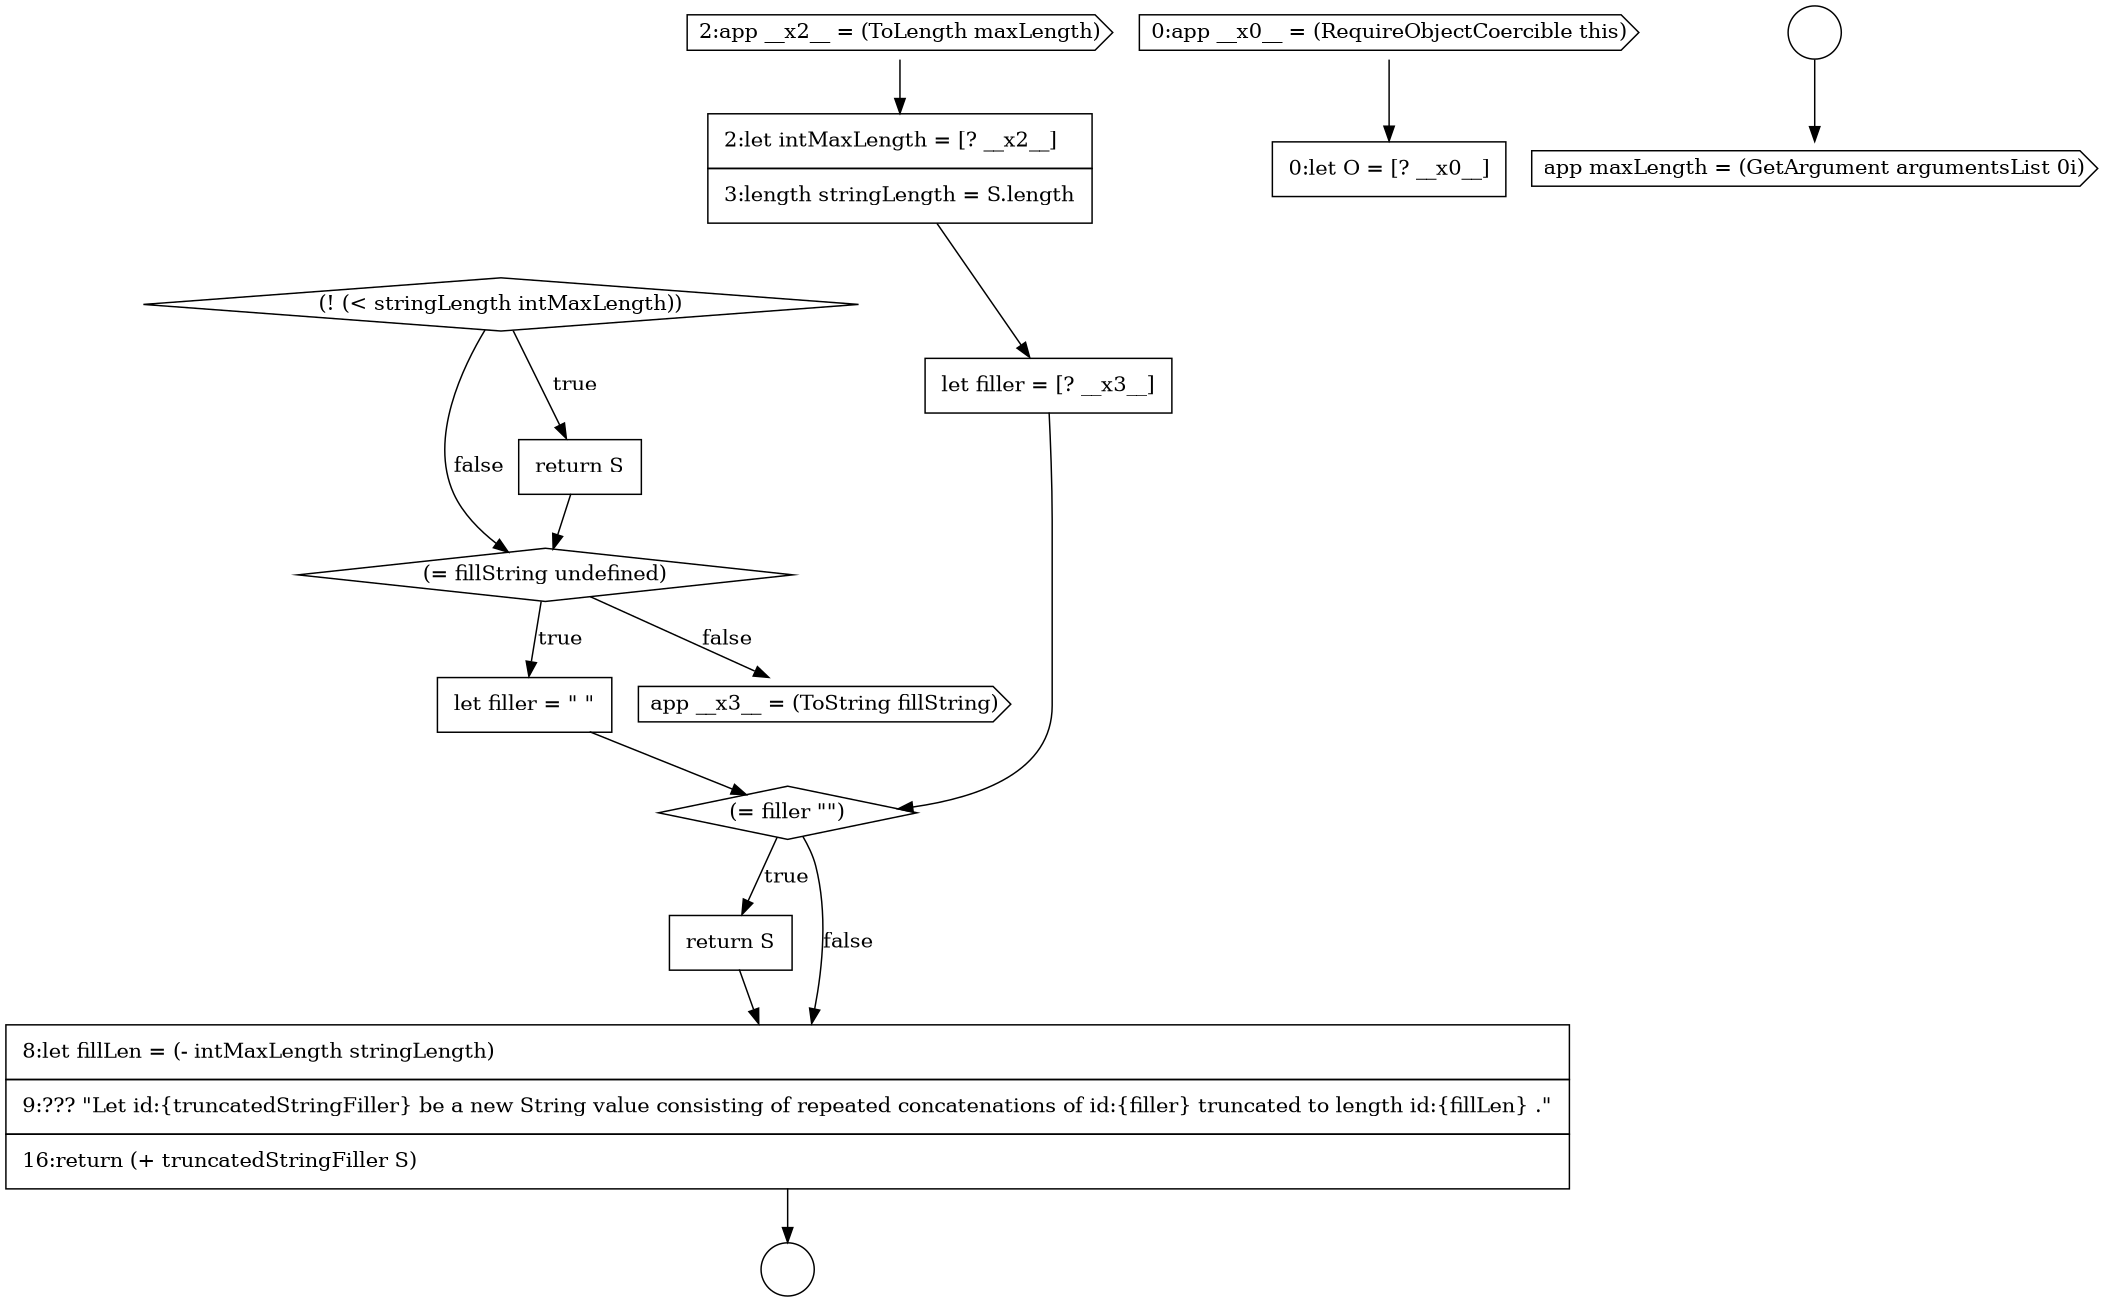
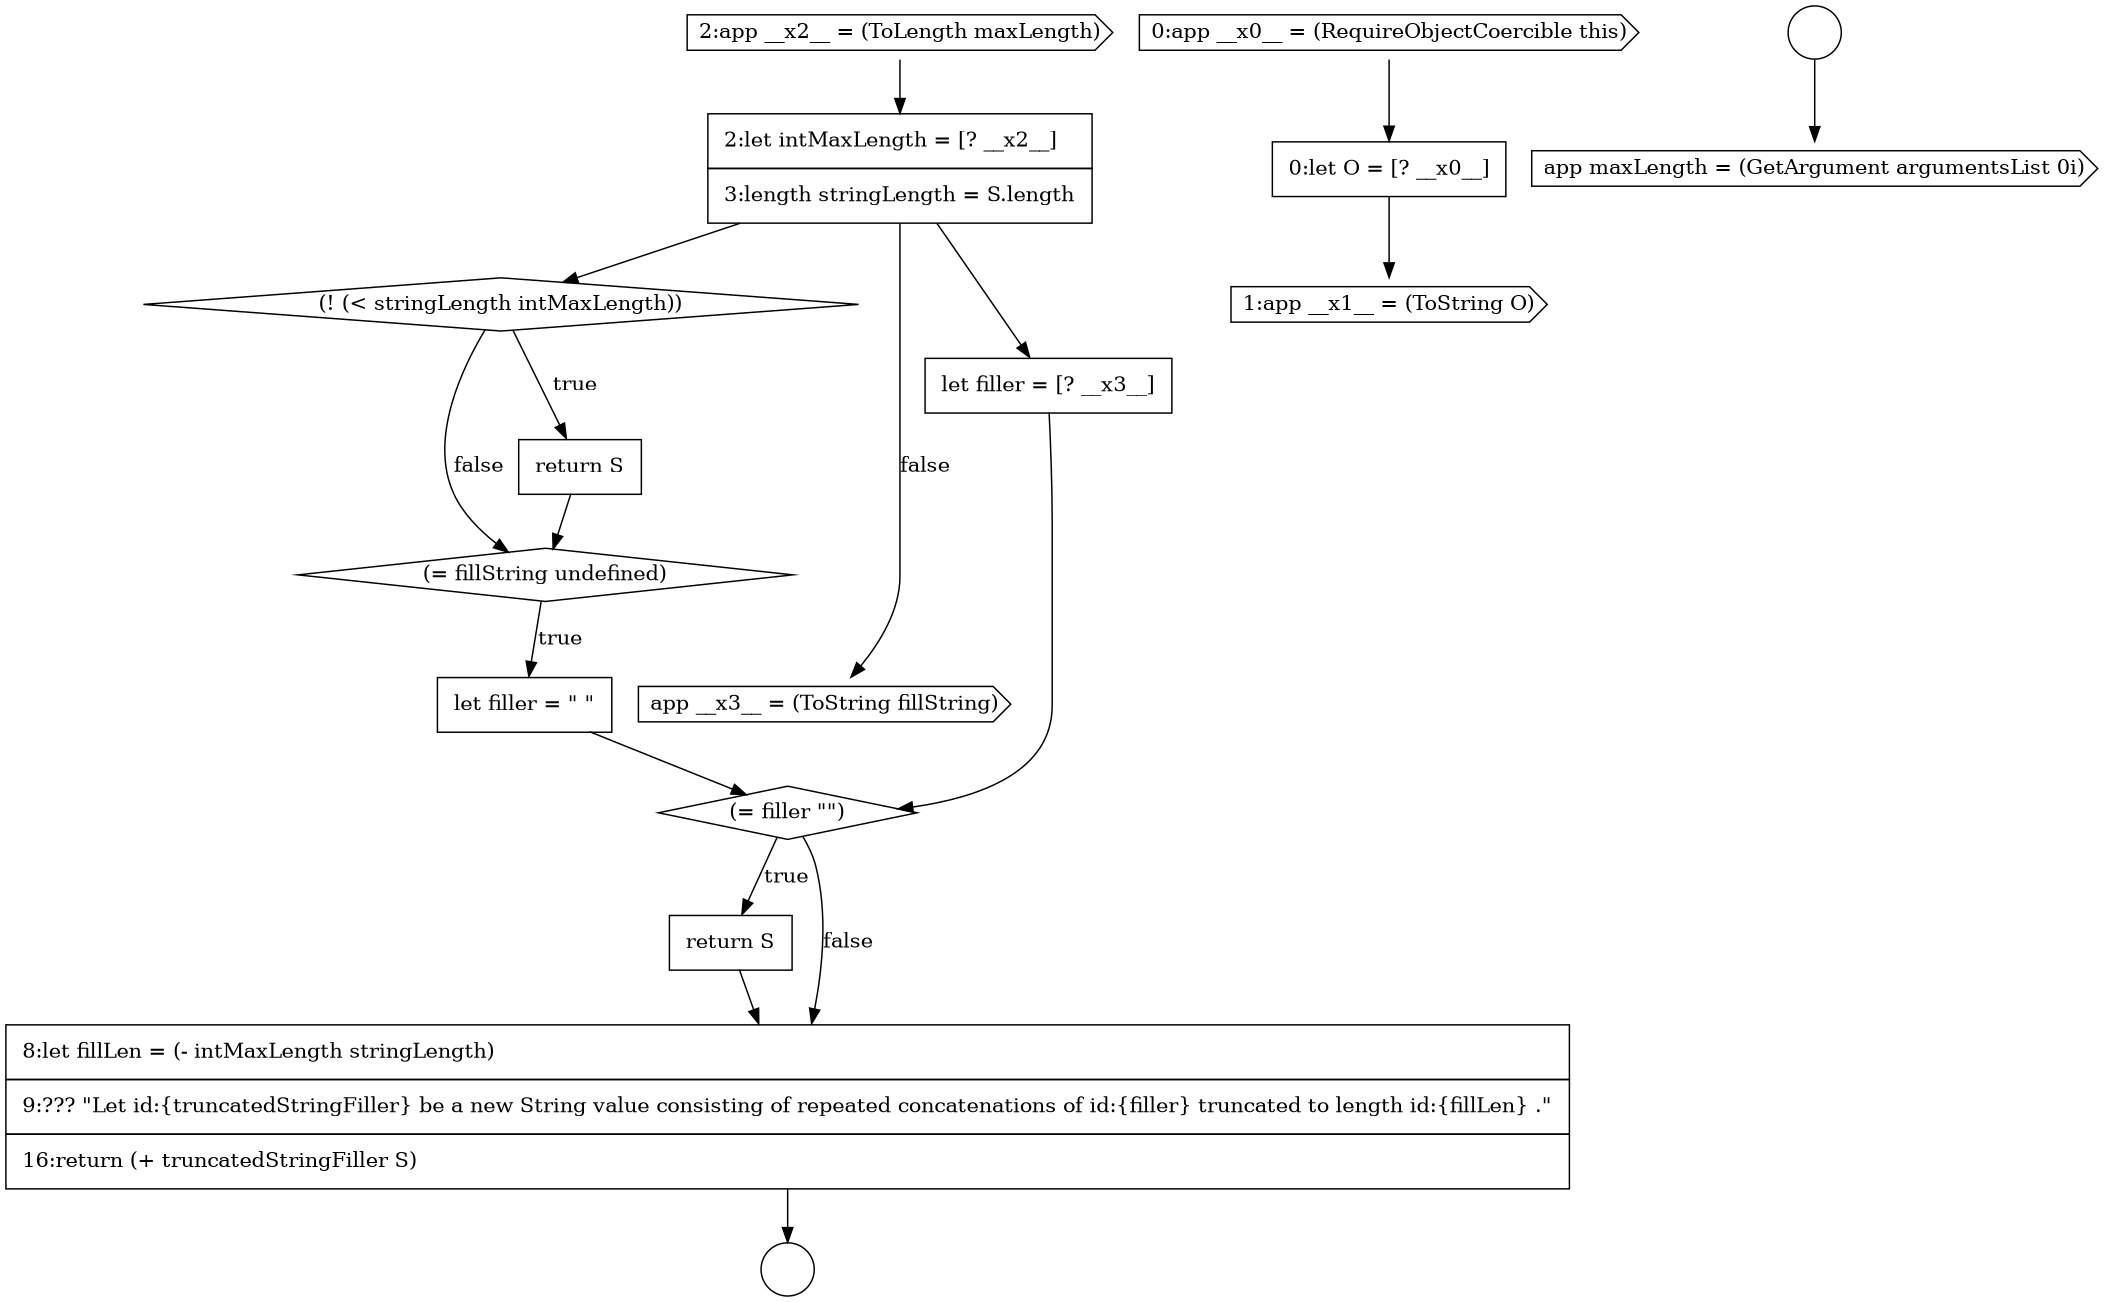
none -> (659, 250)
none -> (1389, 304)
(672, 634) -> (900, 450)
